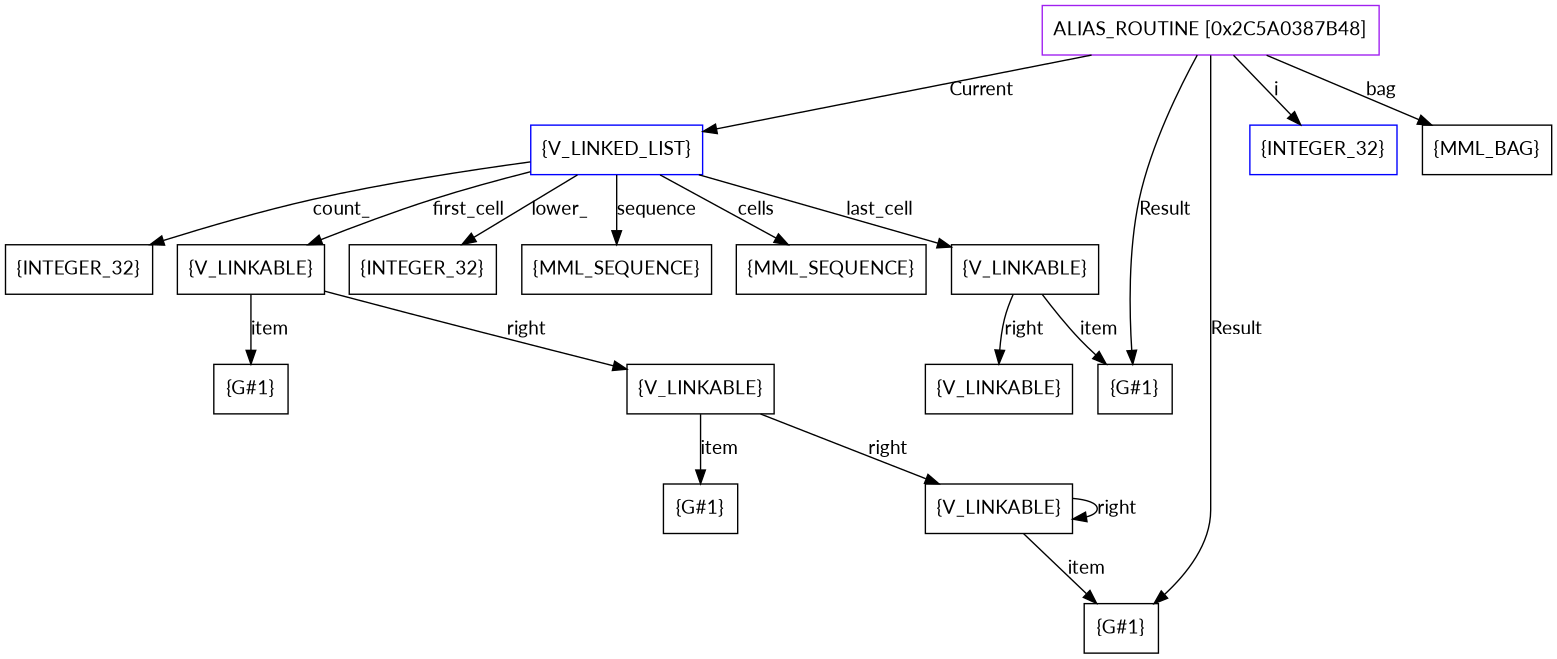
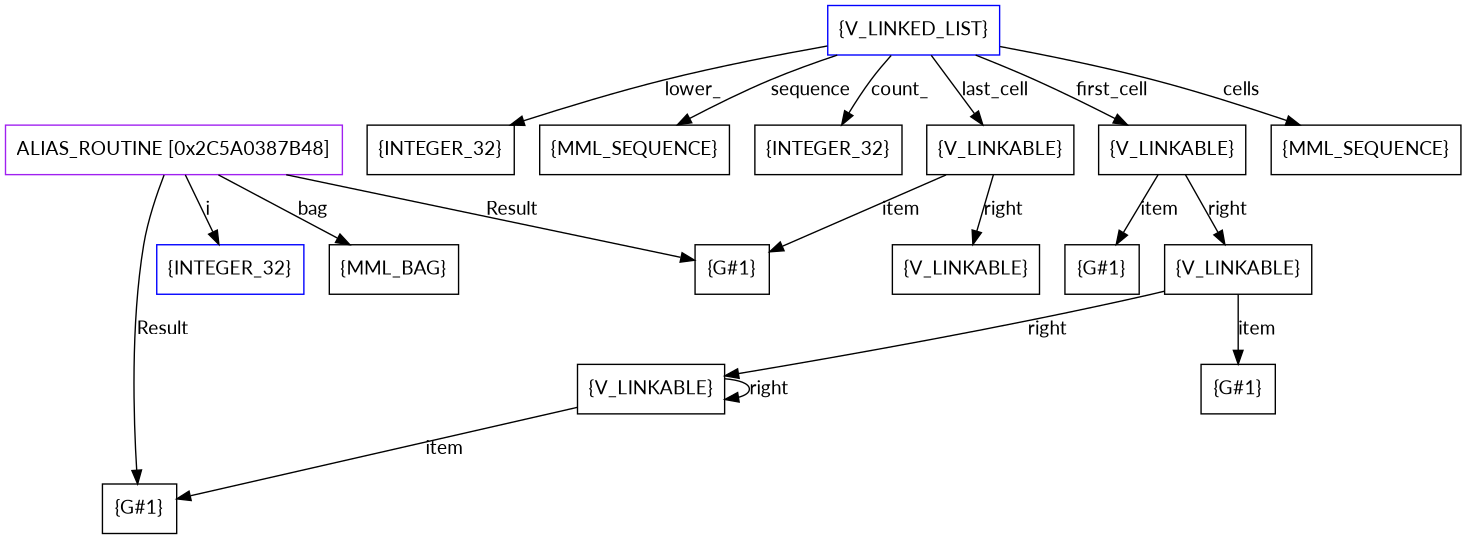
(904, 92) -> none
